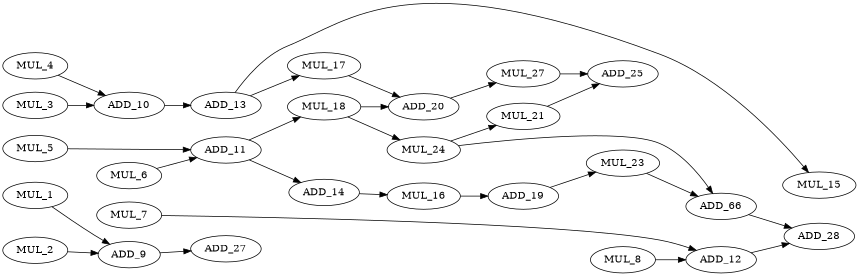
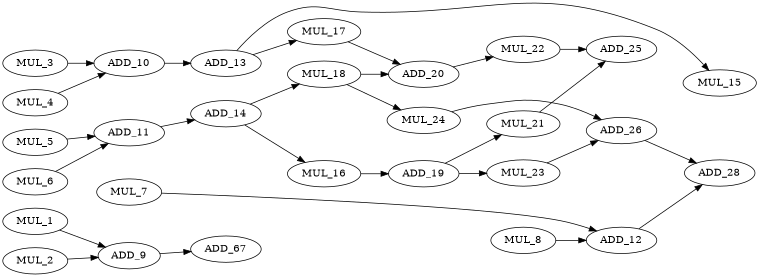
(523, 74) -> (523, 49)
(271, 130) -> (271, 95)
(470, 134) -> (470, 151)
(721, 206) -> (622, 131)
(226, 249) -> (226, 249)
